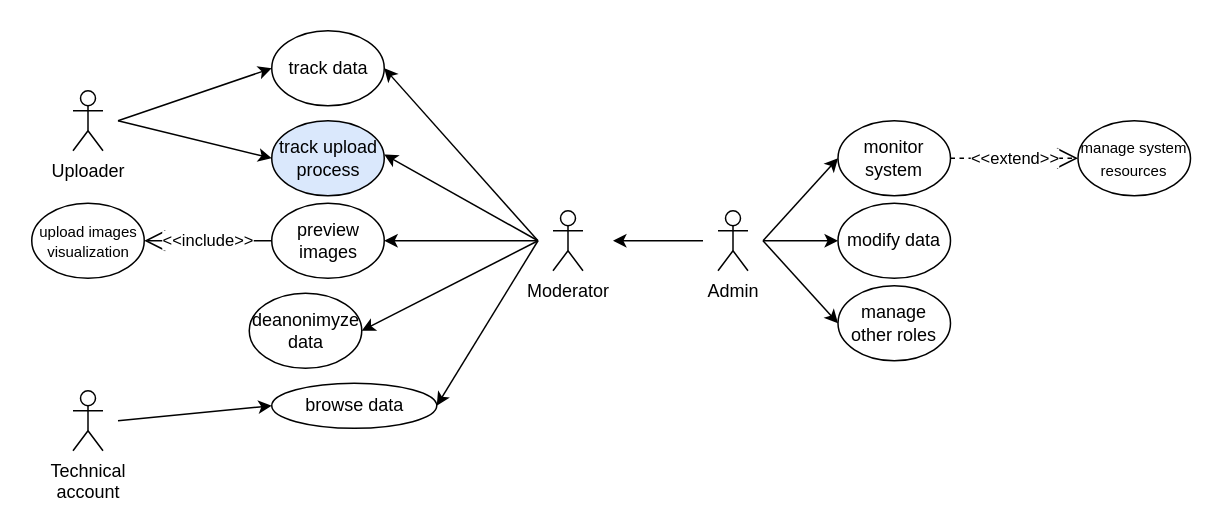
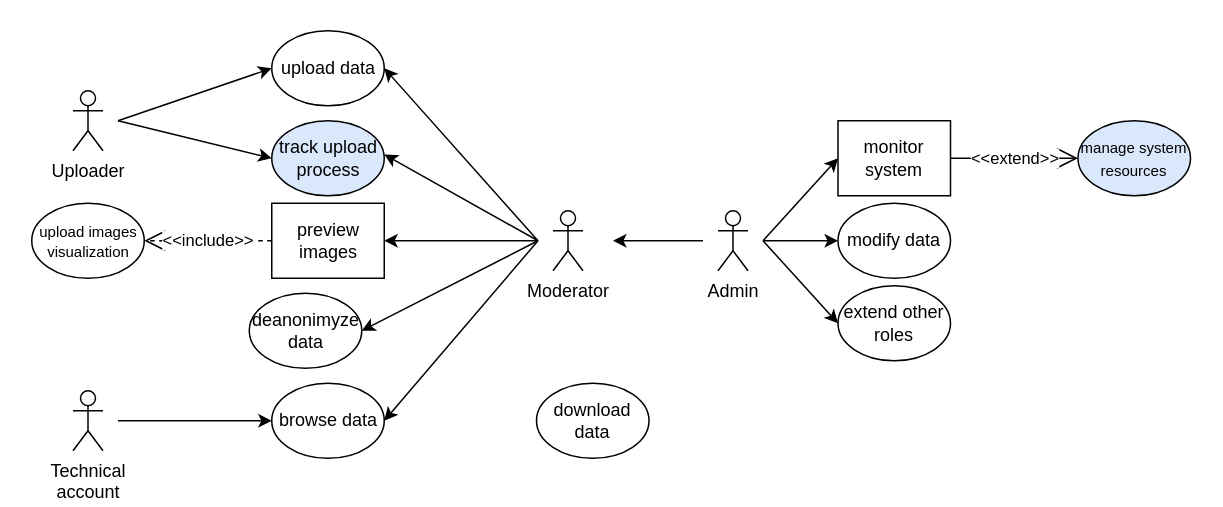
(329, 68) -> (329, 68)
(894, 158) -> (894, 158)
(960, 158) -> (960, 158)
(1134, 158) -> (1134, 158)
(261, 241) -> (261, 241)
(328, 241) -> (328, 241)
(894, 323) -> (894, 323)
(354, 406) -> (328, 421)
none -> (593, 421)
